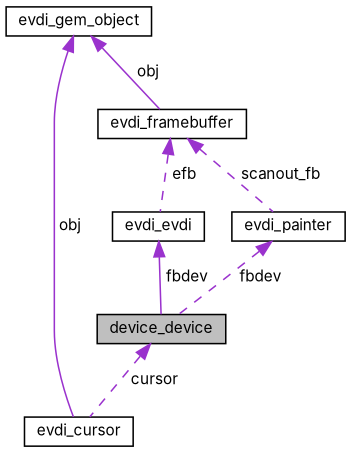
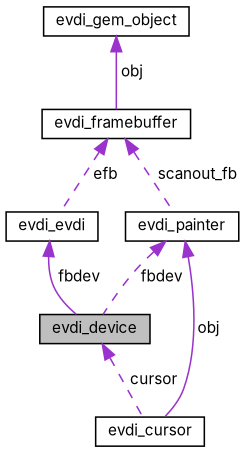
(54, 234) -> (193, 340)
(161, 329) -> (95, 329)
